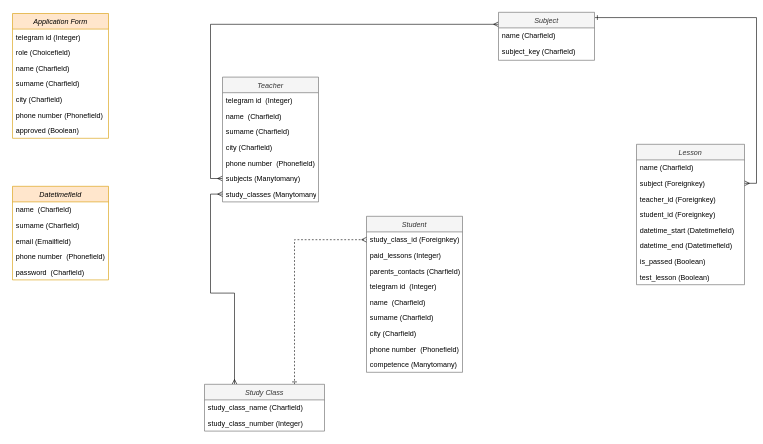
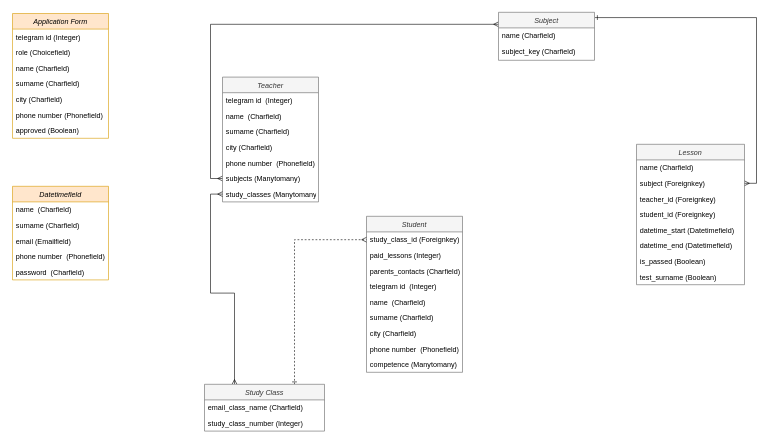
(679, 277) -> (682, 277)
(260, 408) -> (258, 408)
